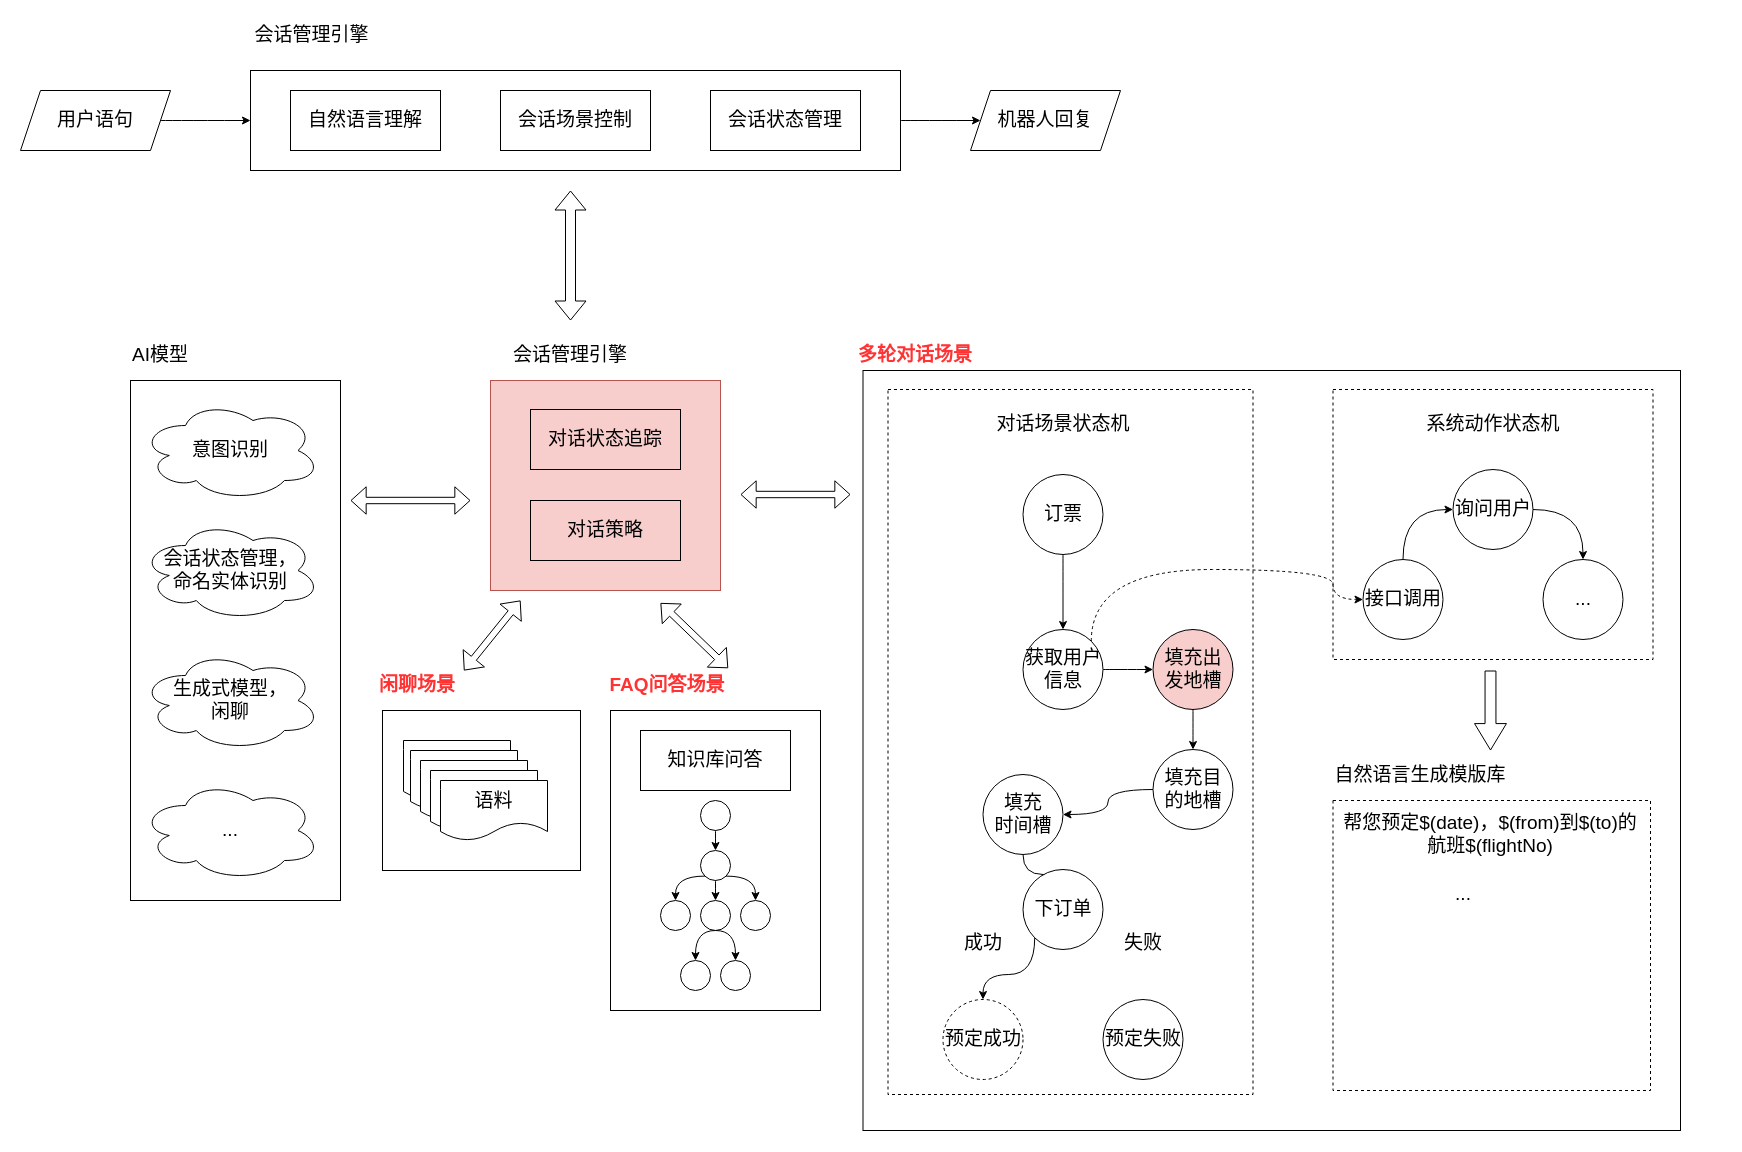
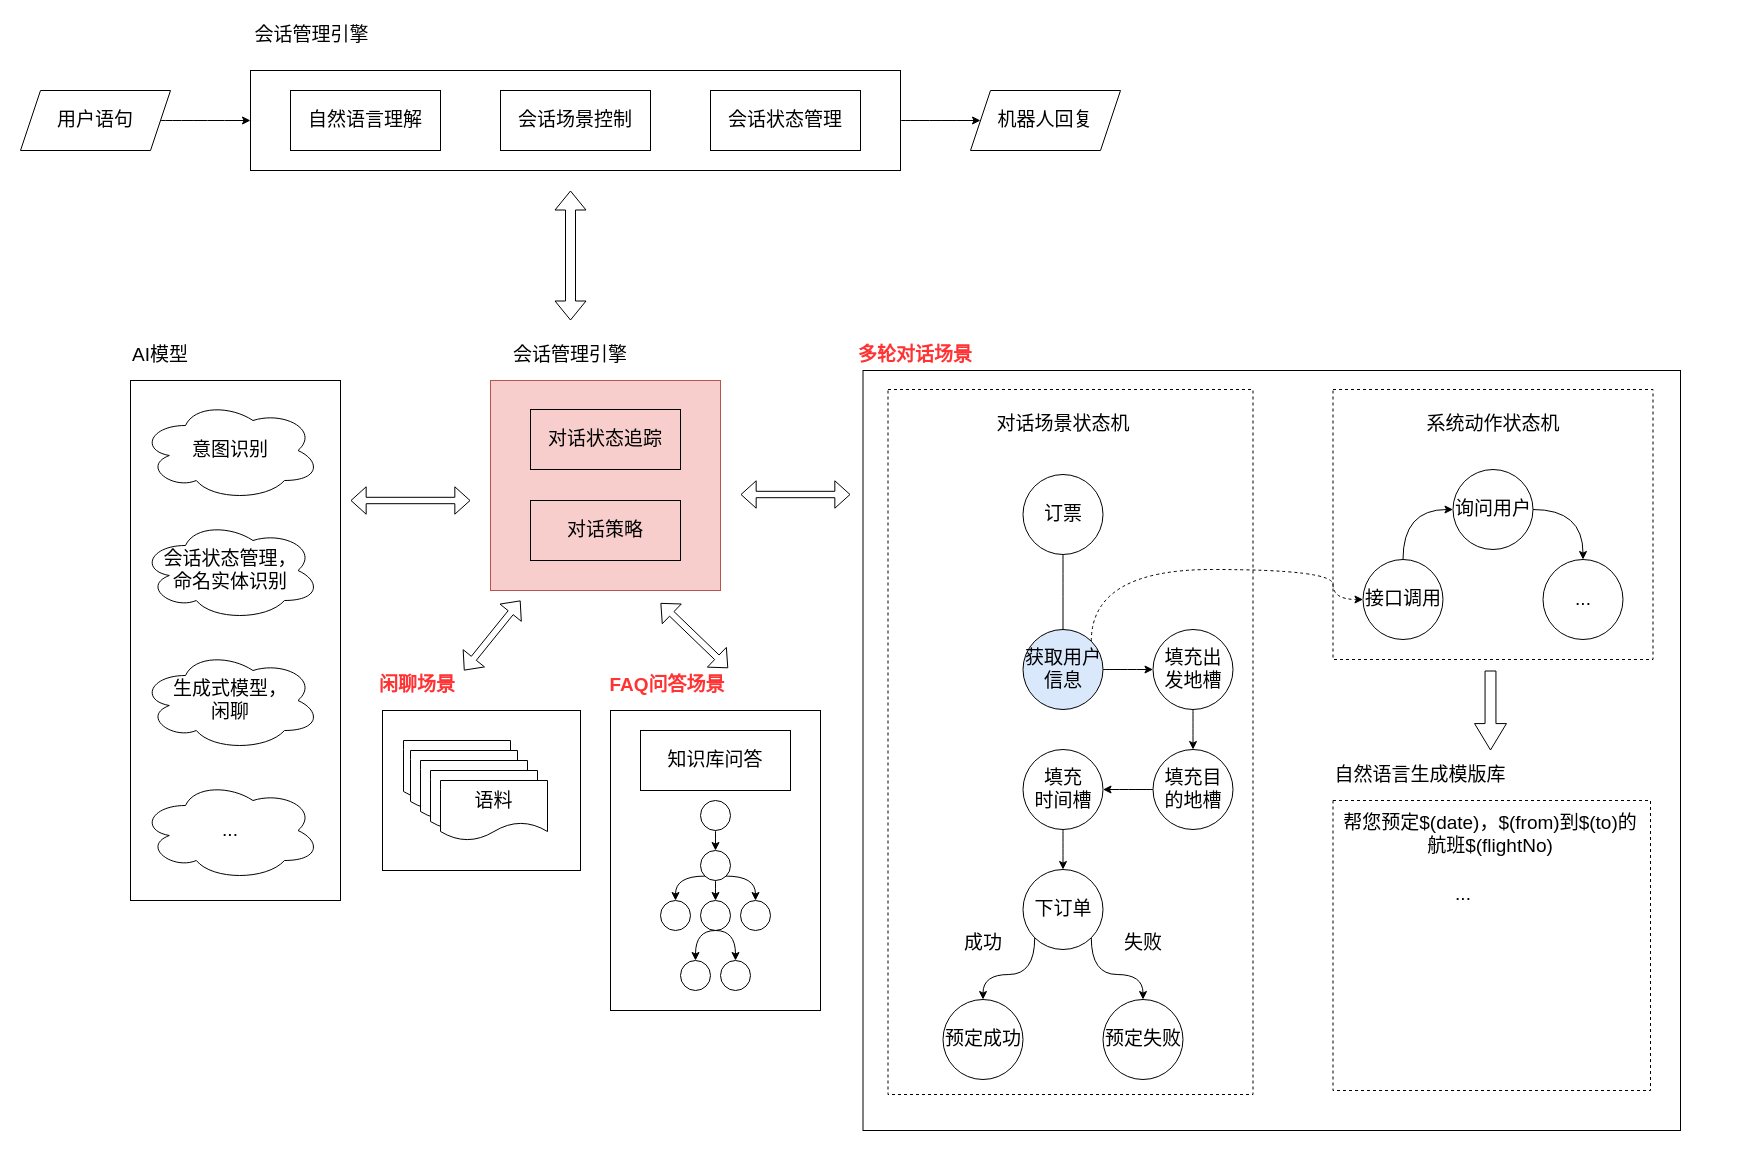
(1063, 621) -> (1063, 623)
(1063, 670) -> (1063, 670)
(1193, 670) -> (1193, 670)
(1023, 815) -> (1063, 790)
none -> (1109, 973)
(983, 1040) -> (983, 1040)
